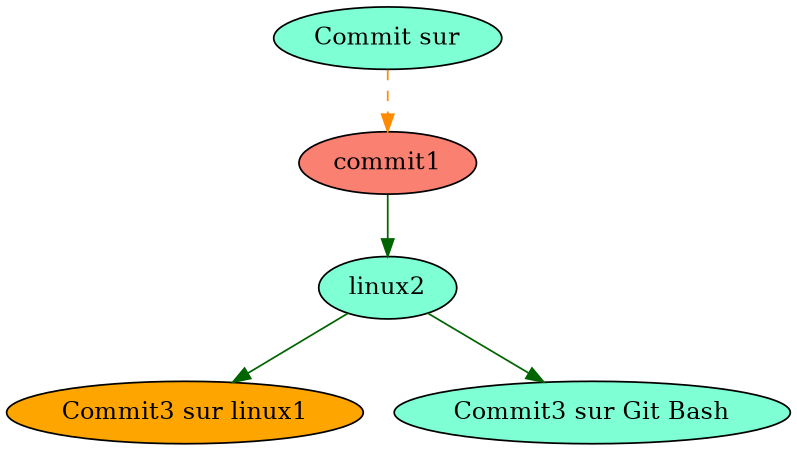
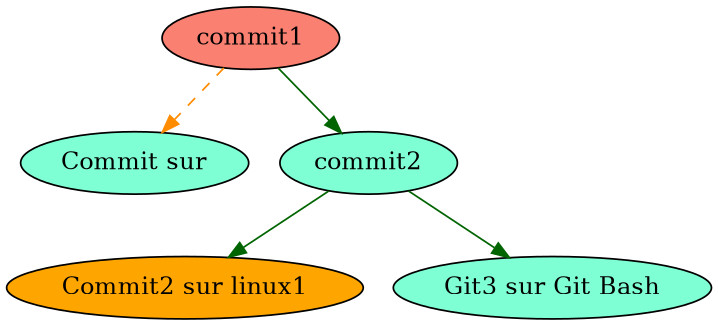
(388, 92) -> (199, 94)
(388, 288) -> (369, 163)
(185, 413) -> (185, 288)
(592, 413) -> (552, 288)
